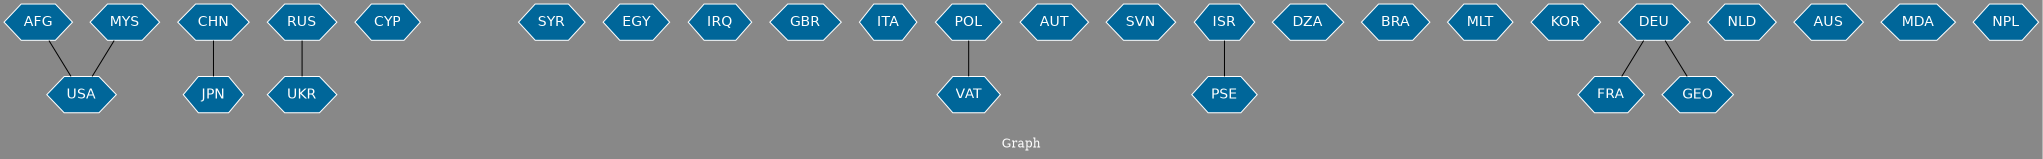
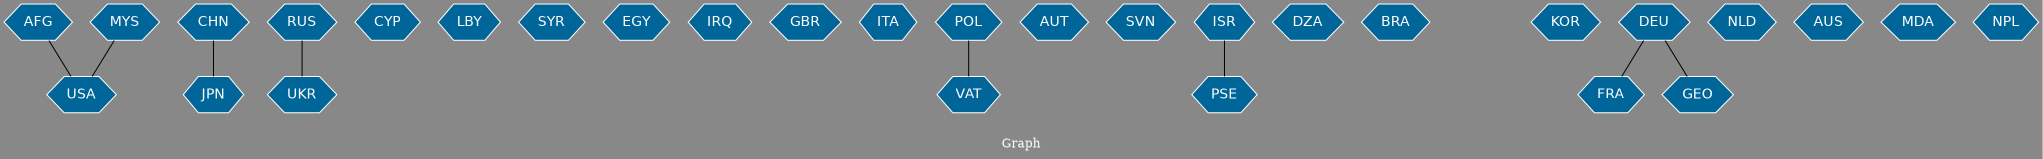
none -> (469, 22)
(1480, 22) -> none
